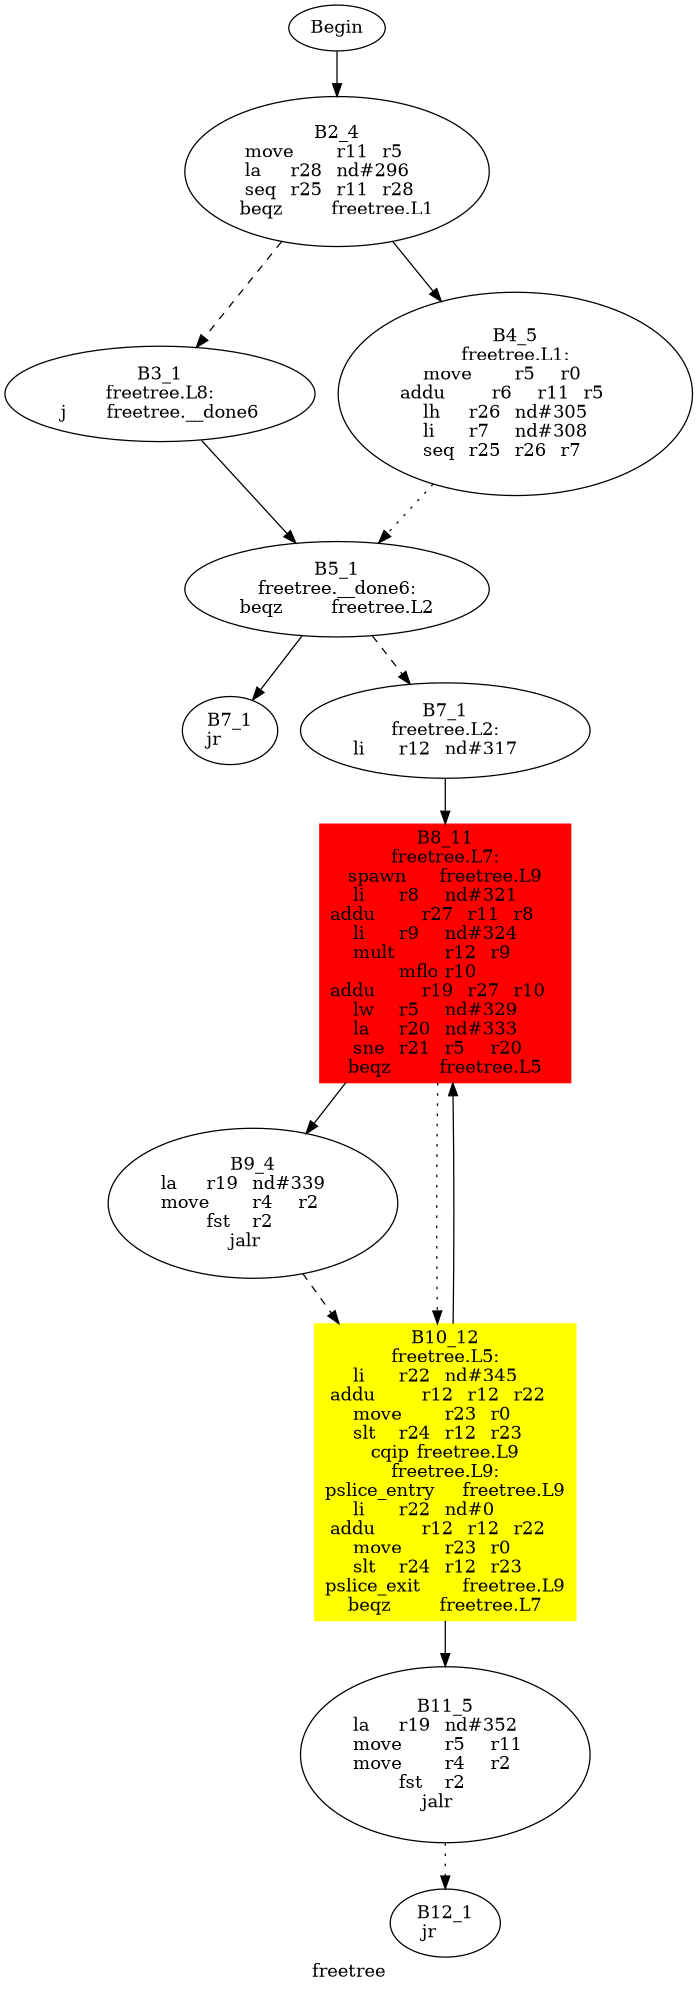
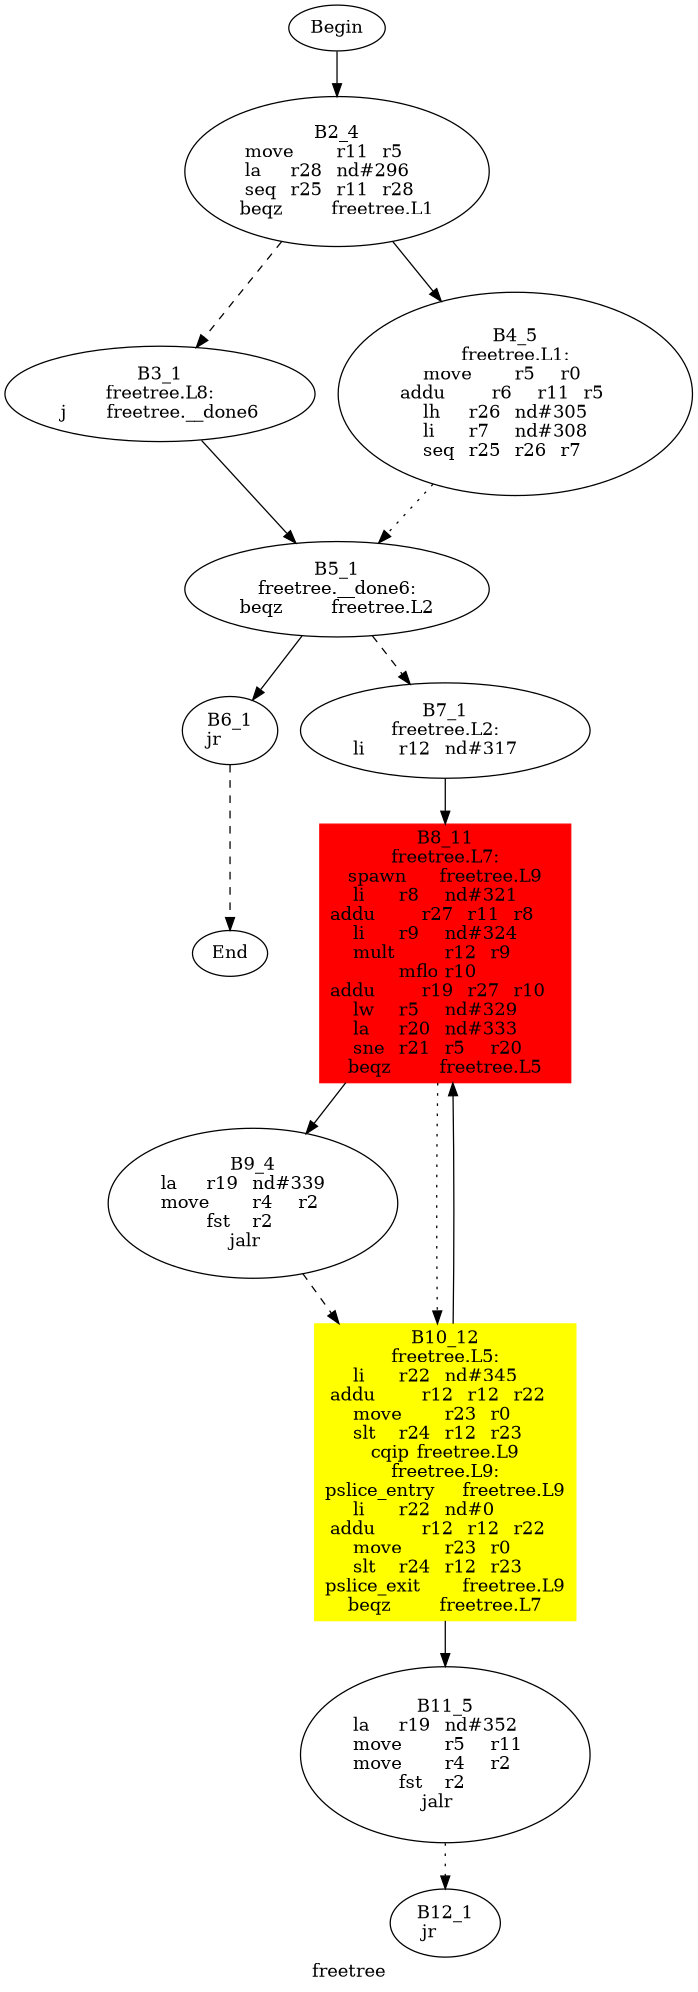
(230, 731) -> (230, 731)
none -> (230, 953)
